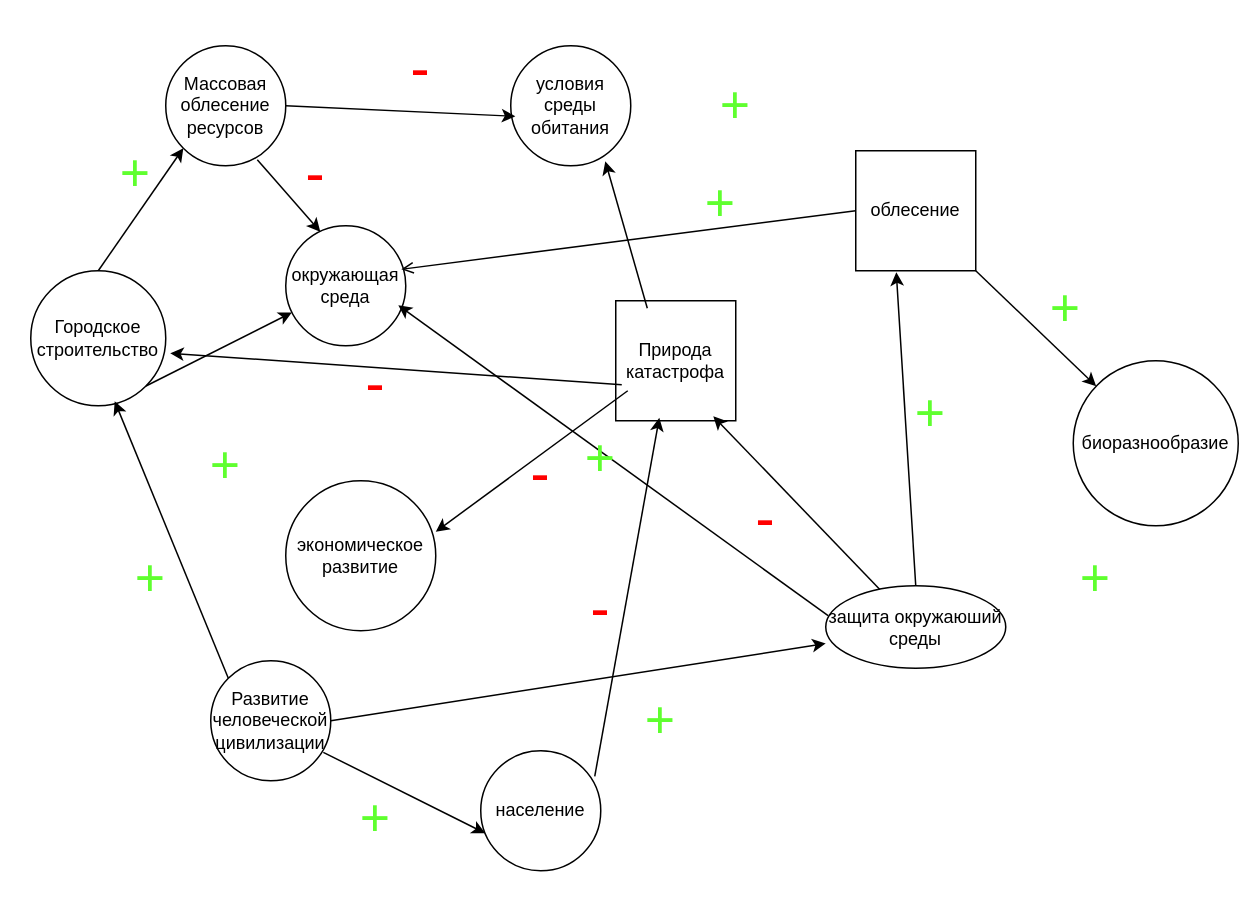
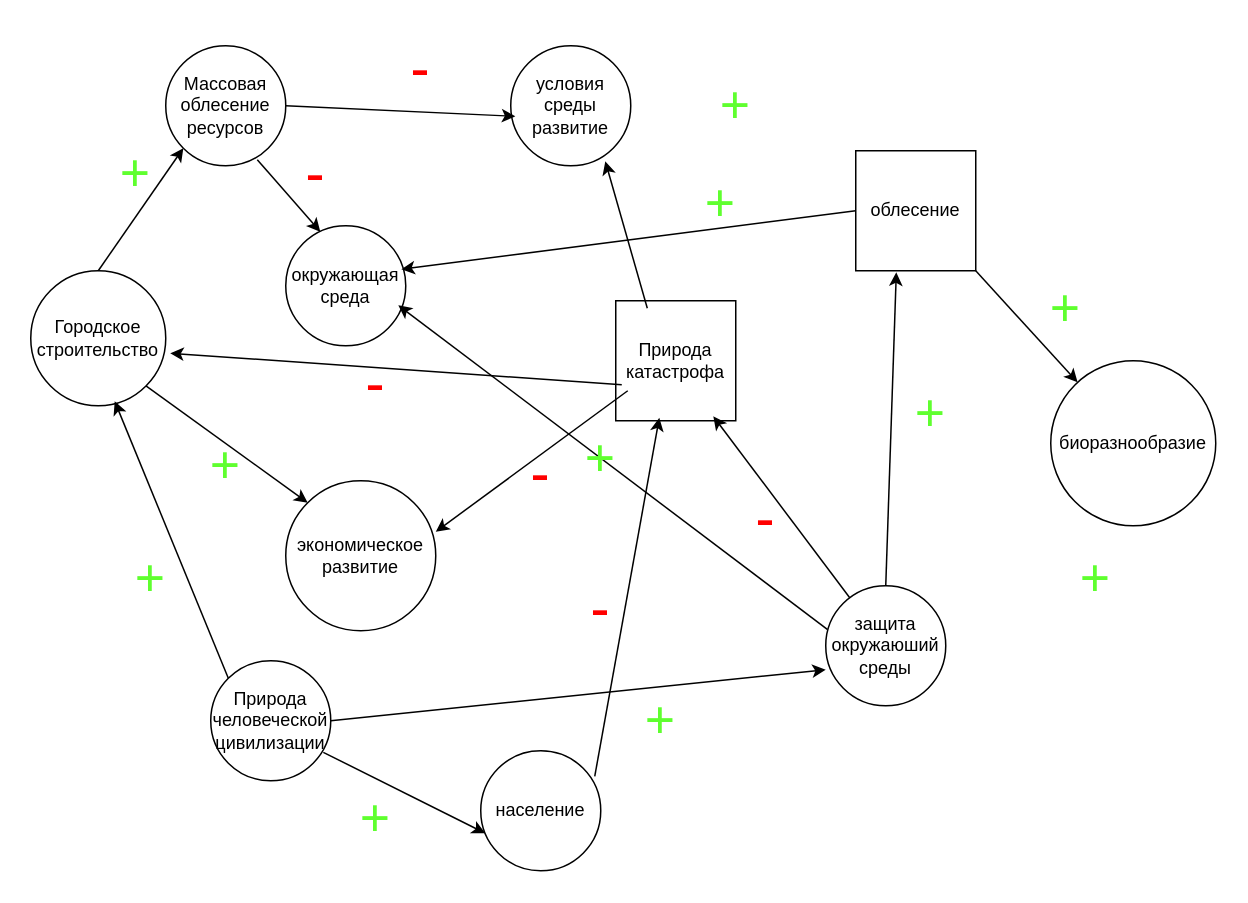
(571, 106) -> (571, 106)
(410, 268) -> (413, 268)
(214, 352) -> (223, 441)
(1156, 443) -> (1133, 443)
(916, 627) -> (886, 646)
(271, 721) -> (271, 721)
